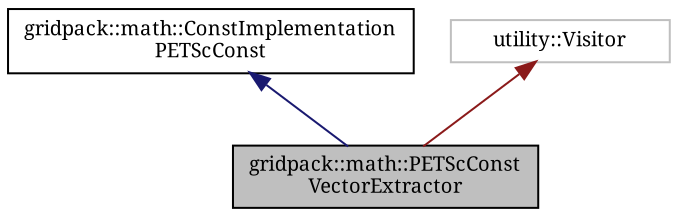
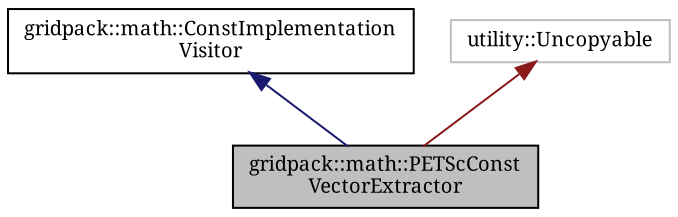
(211, 41) -> (211, 41)
(560, 41) -> (560, 41)
